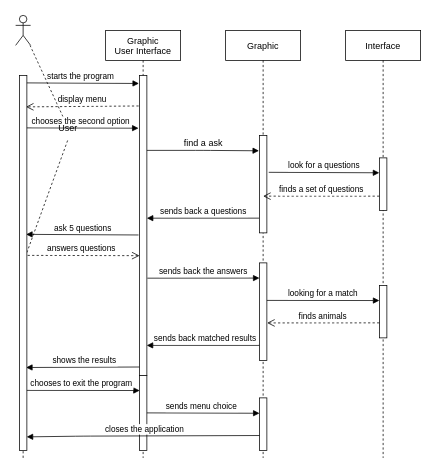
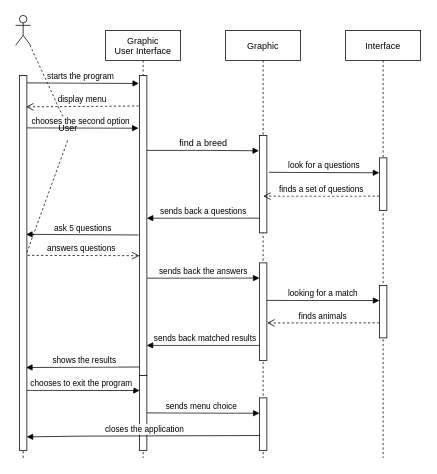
(203, 143) -> (203, 143)
